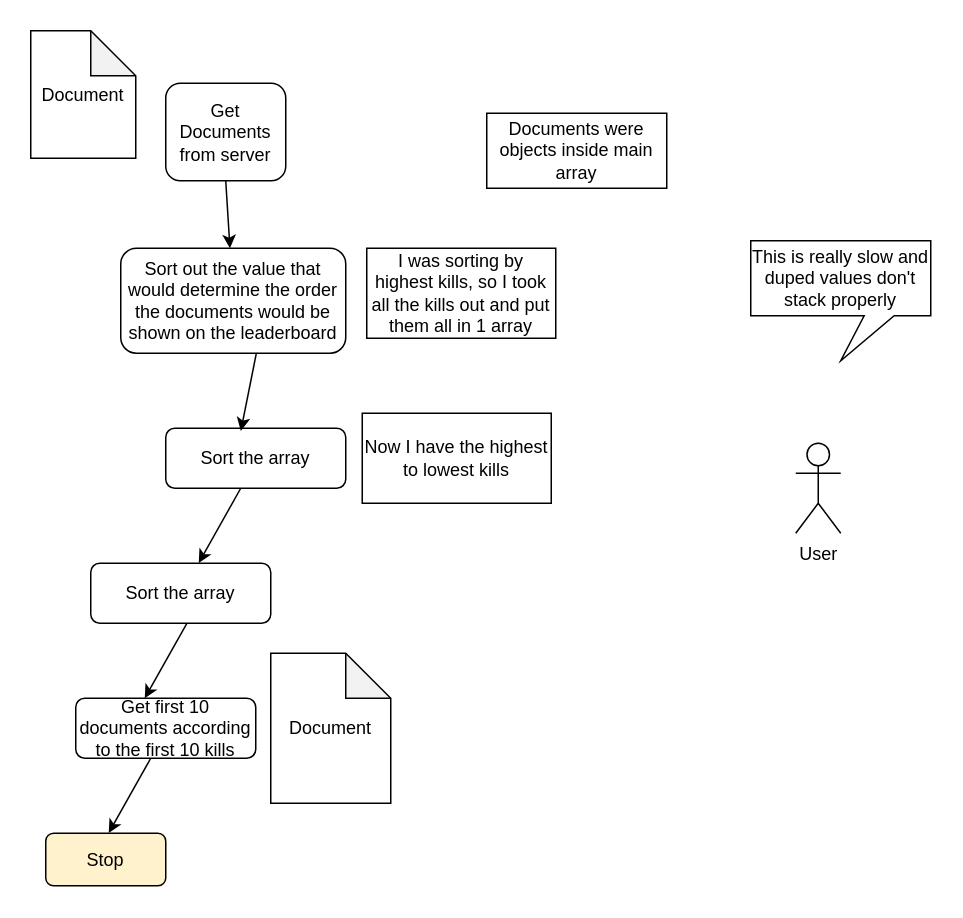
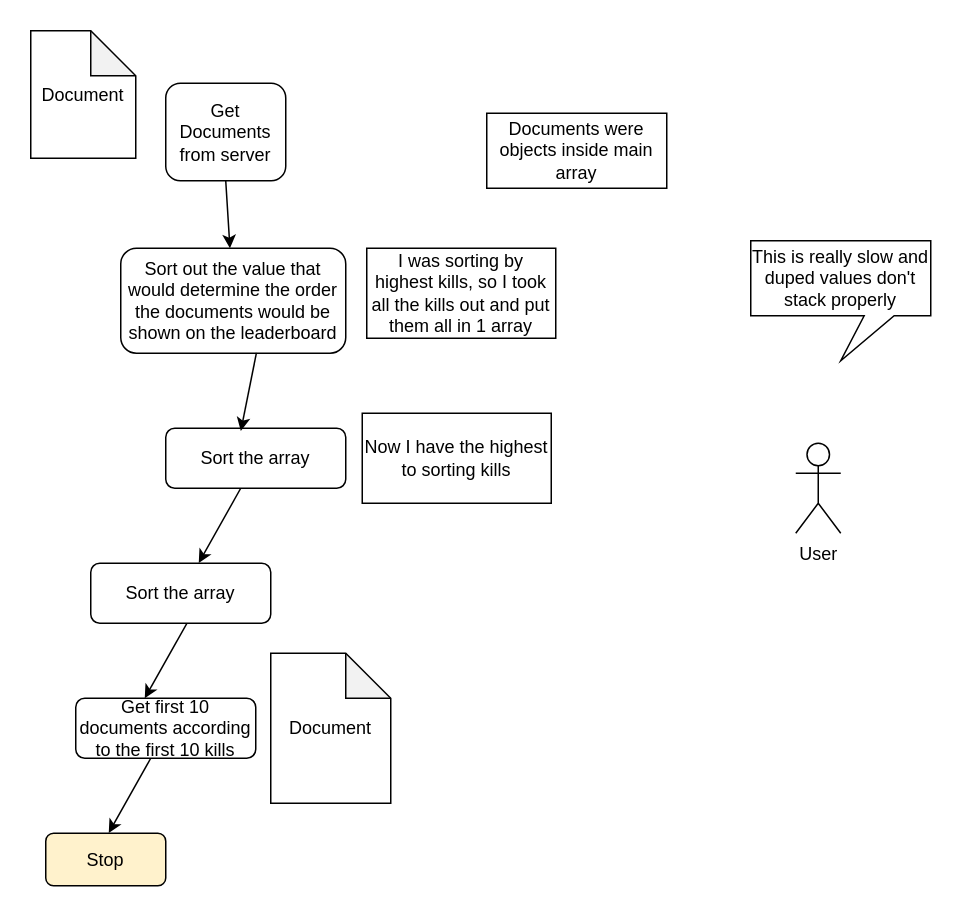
(457, 458) -> (457, 458)
